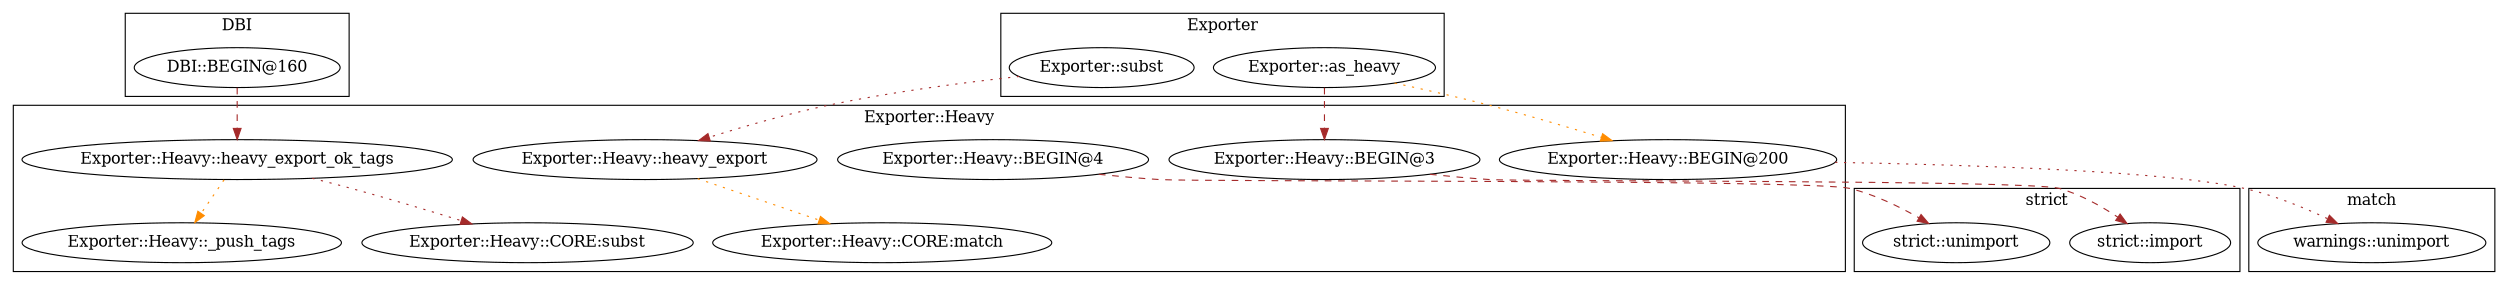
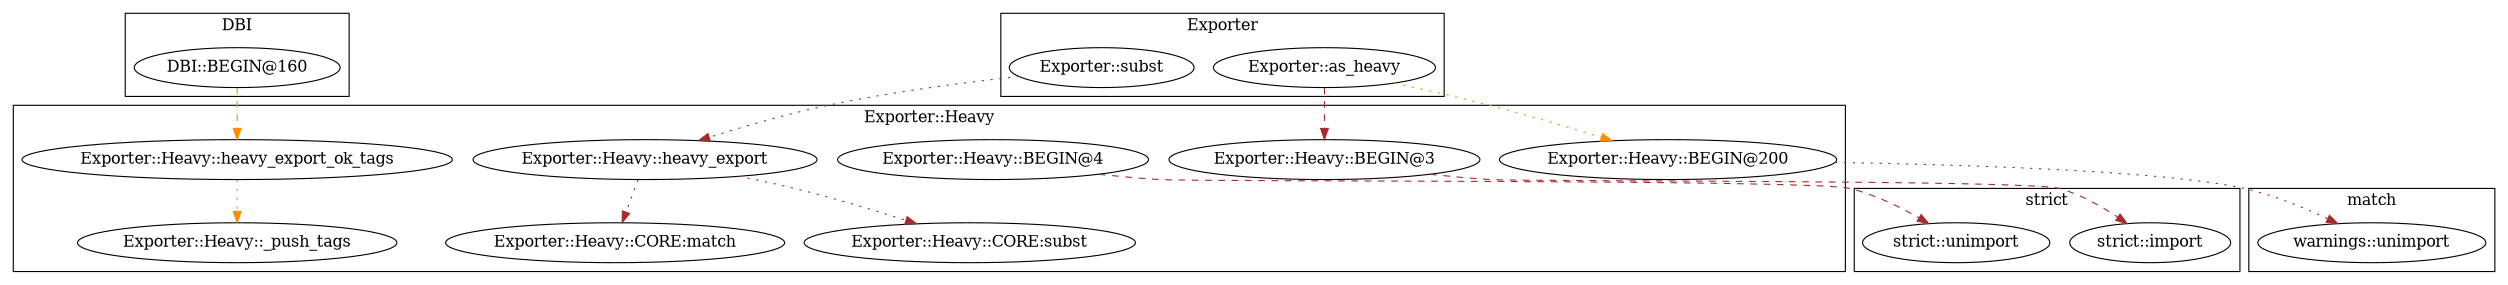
(237, 112) -> (237, 112)
(387, 198) -> (823, 196)
(758, 199) -> (632, 196)
